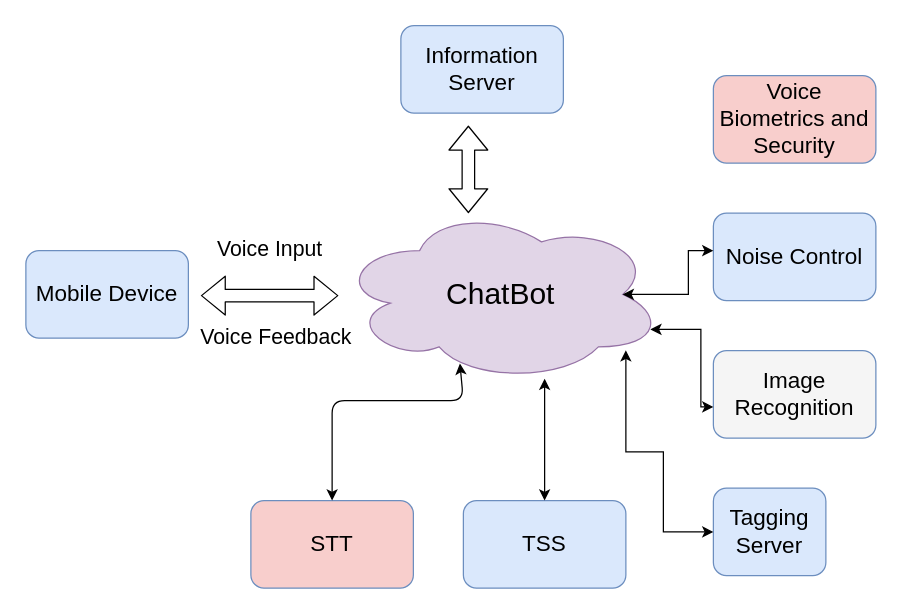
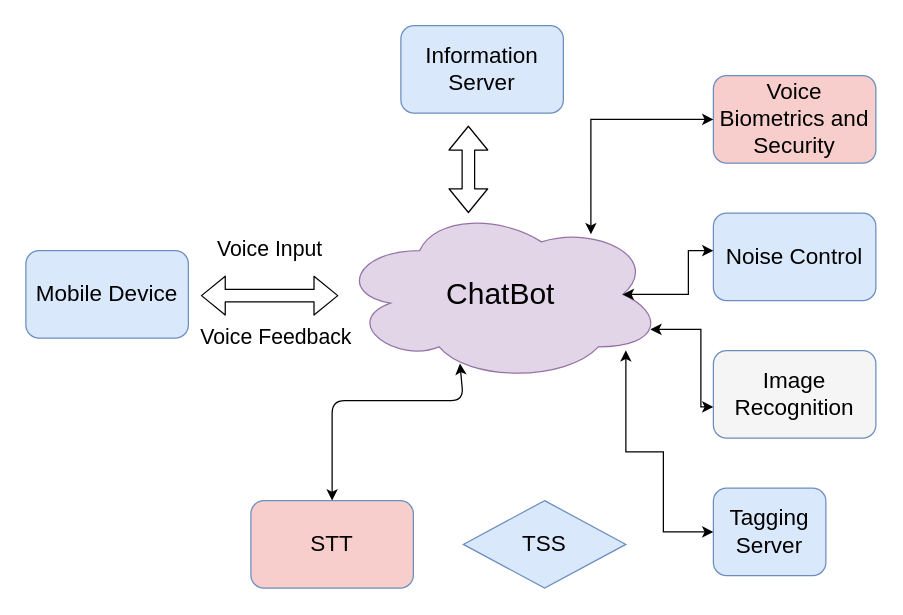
none -> (595, 119)
(544, 440) -> none
(544, 544) -> (544, 544)
